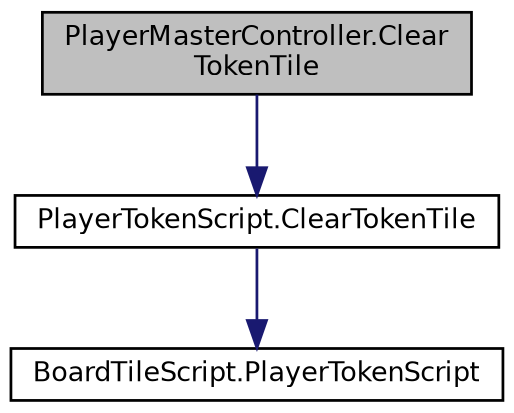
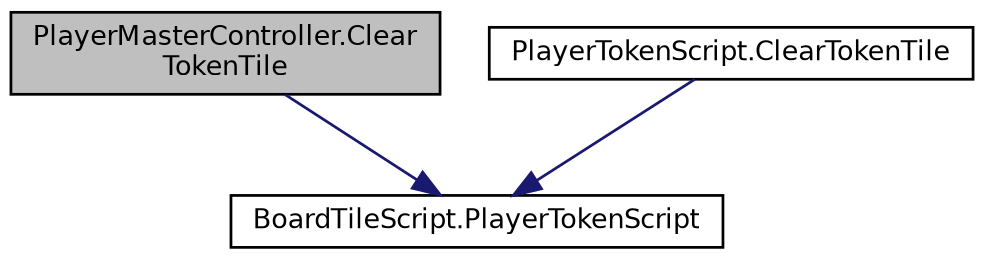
(257, 131) -> (351, 137)
